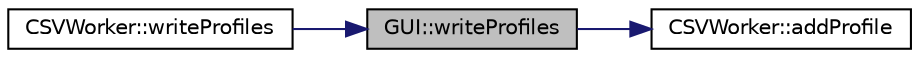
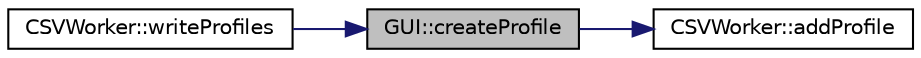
(472, 29) -> (473, 29)
